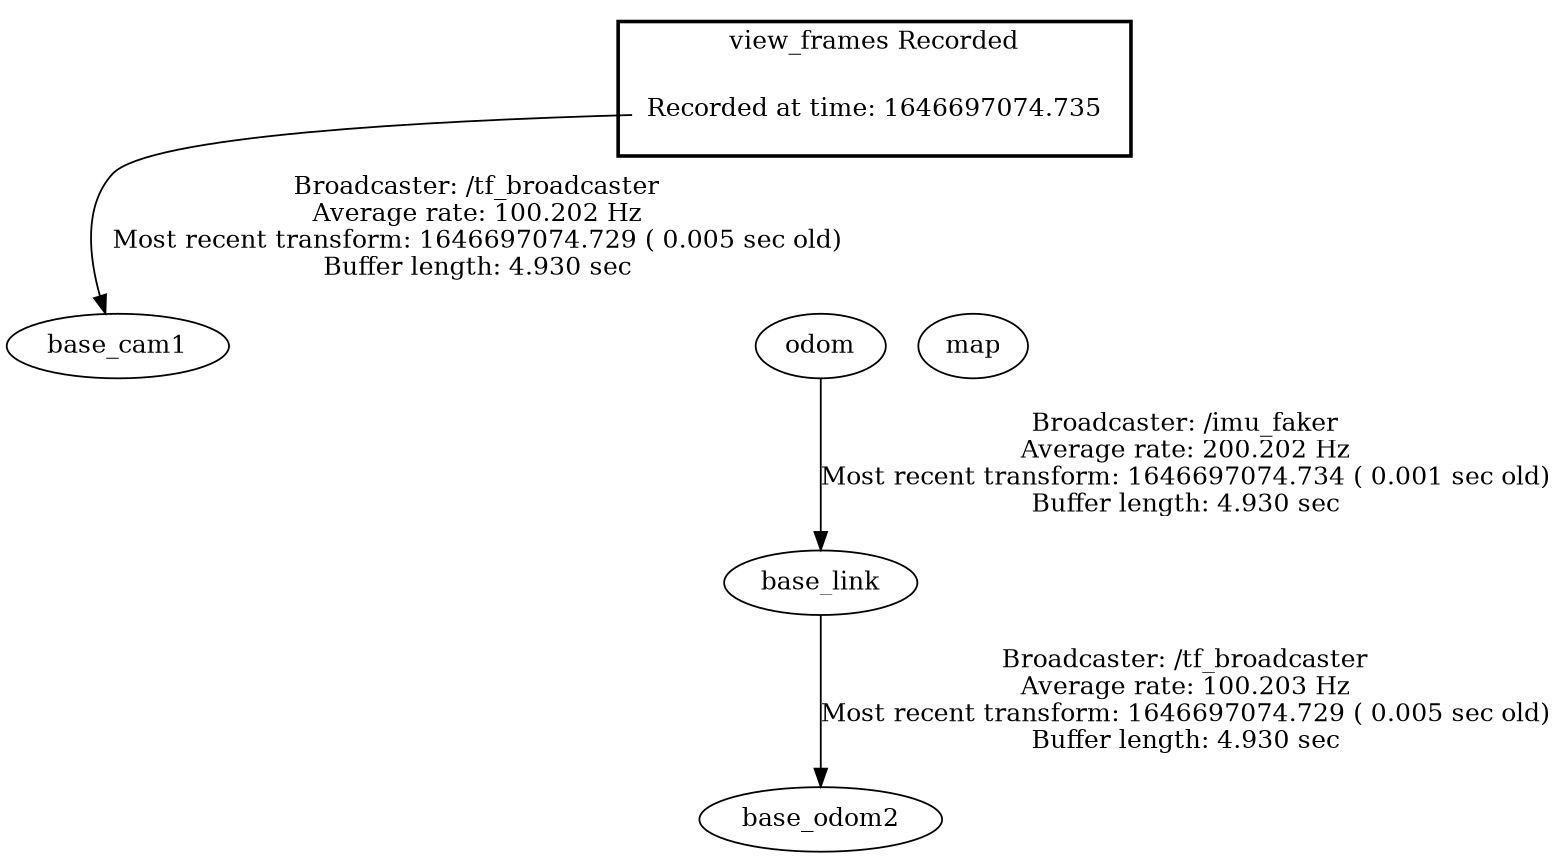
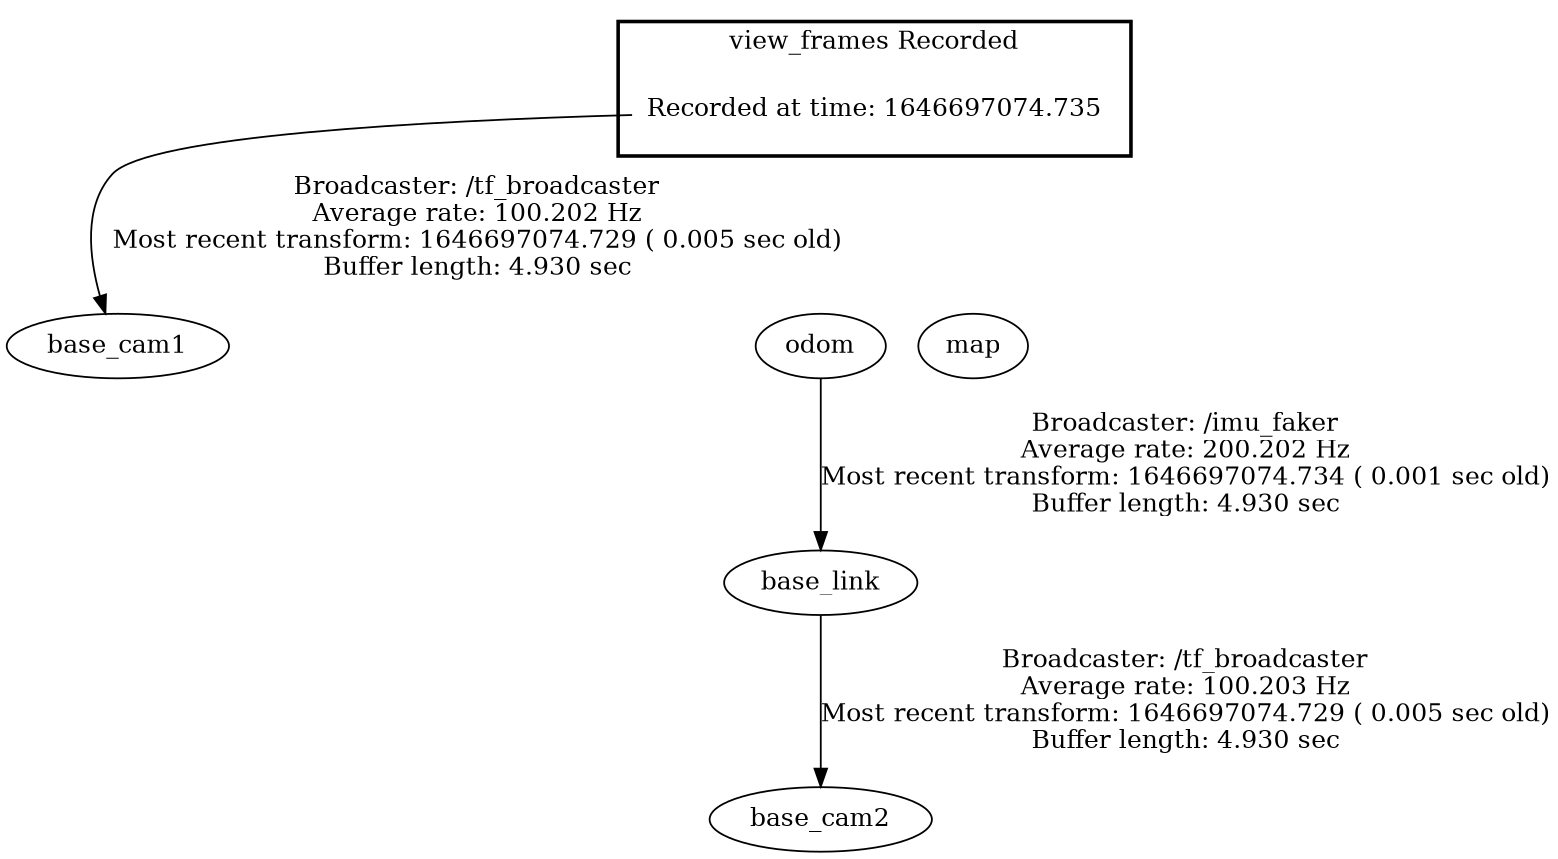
(821, 819) -> (821, 819)
